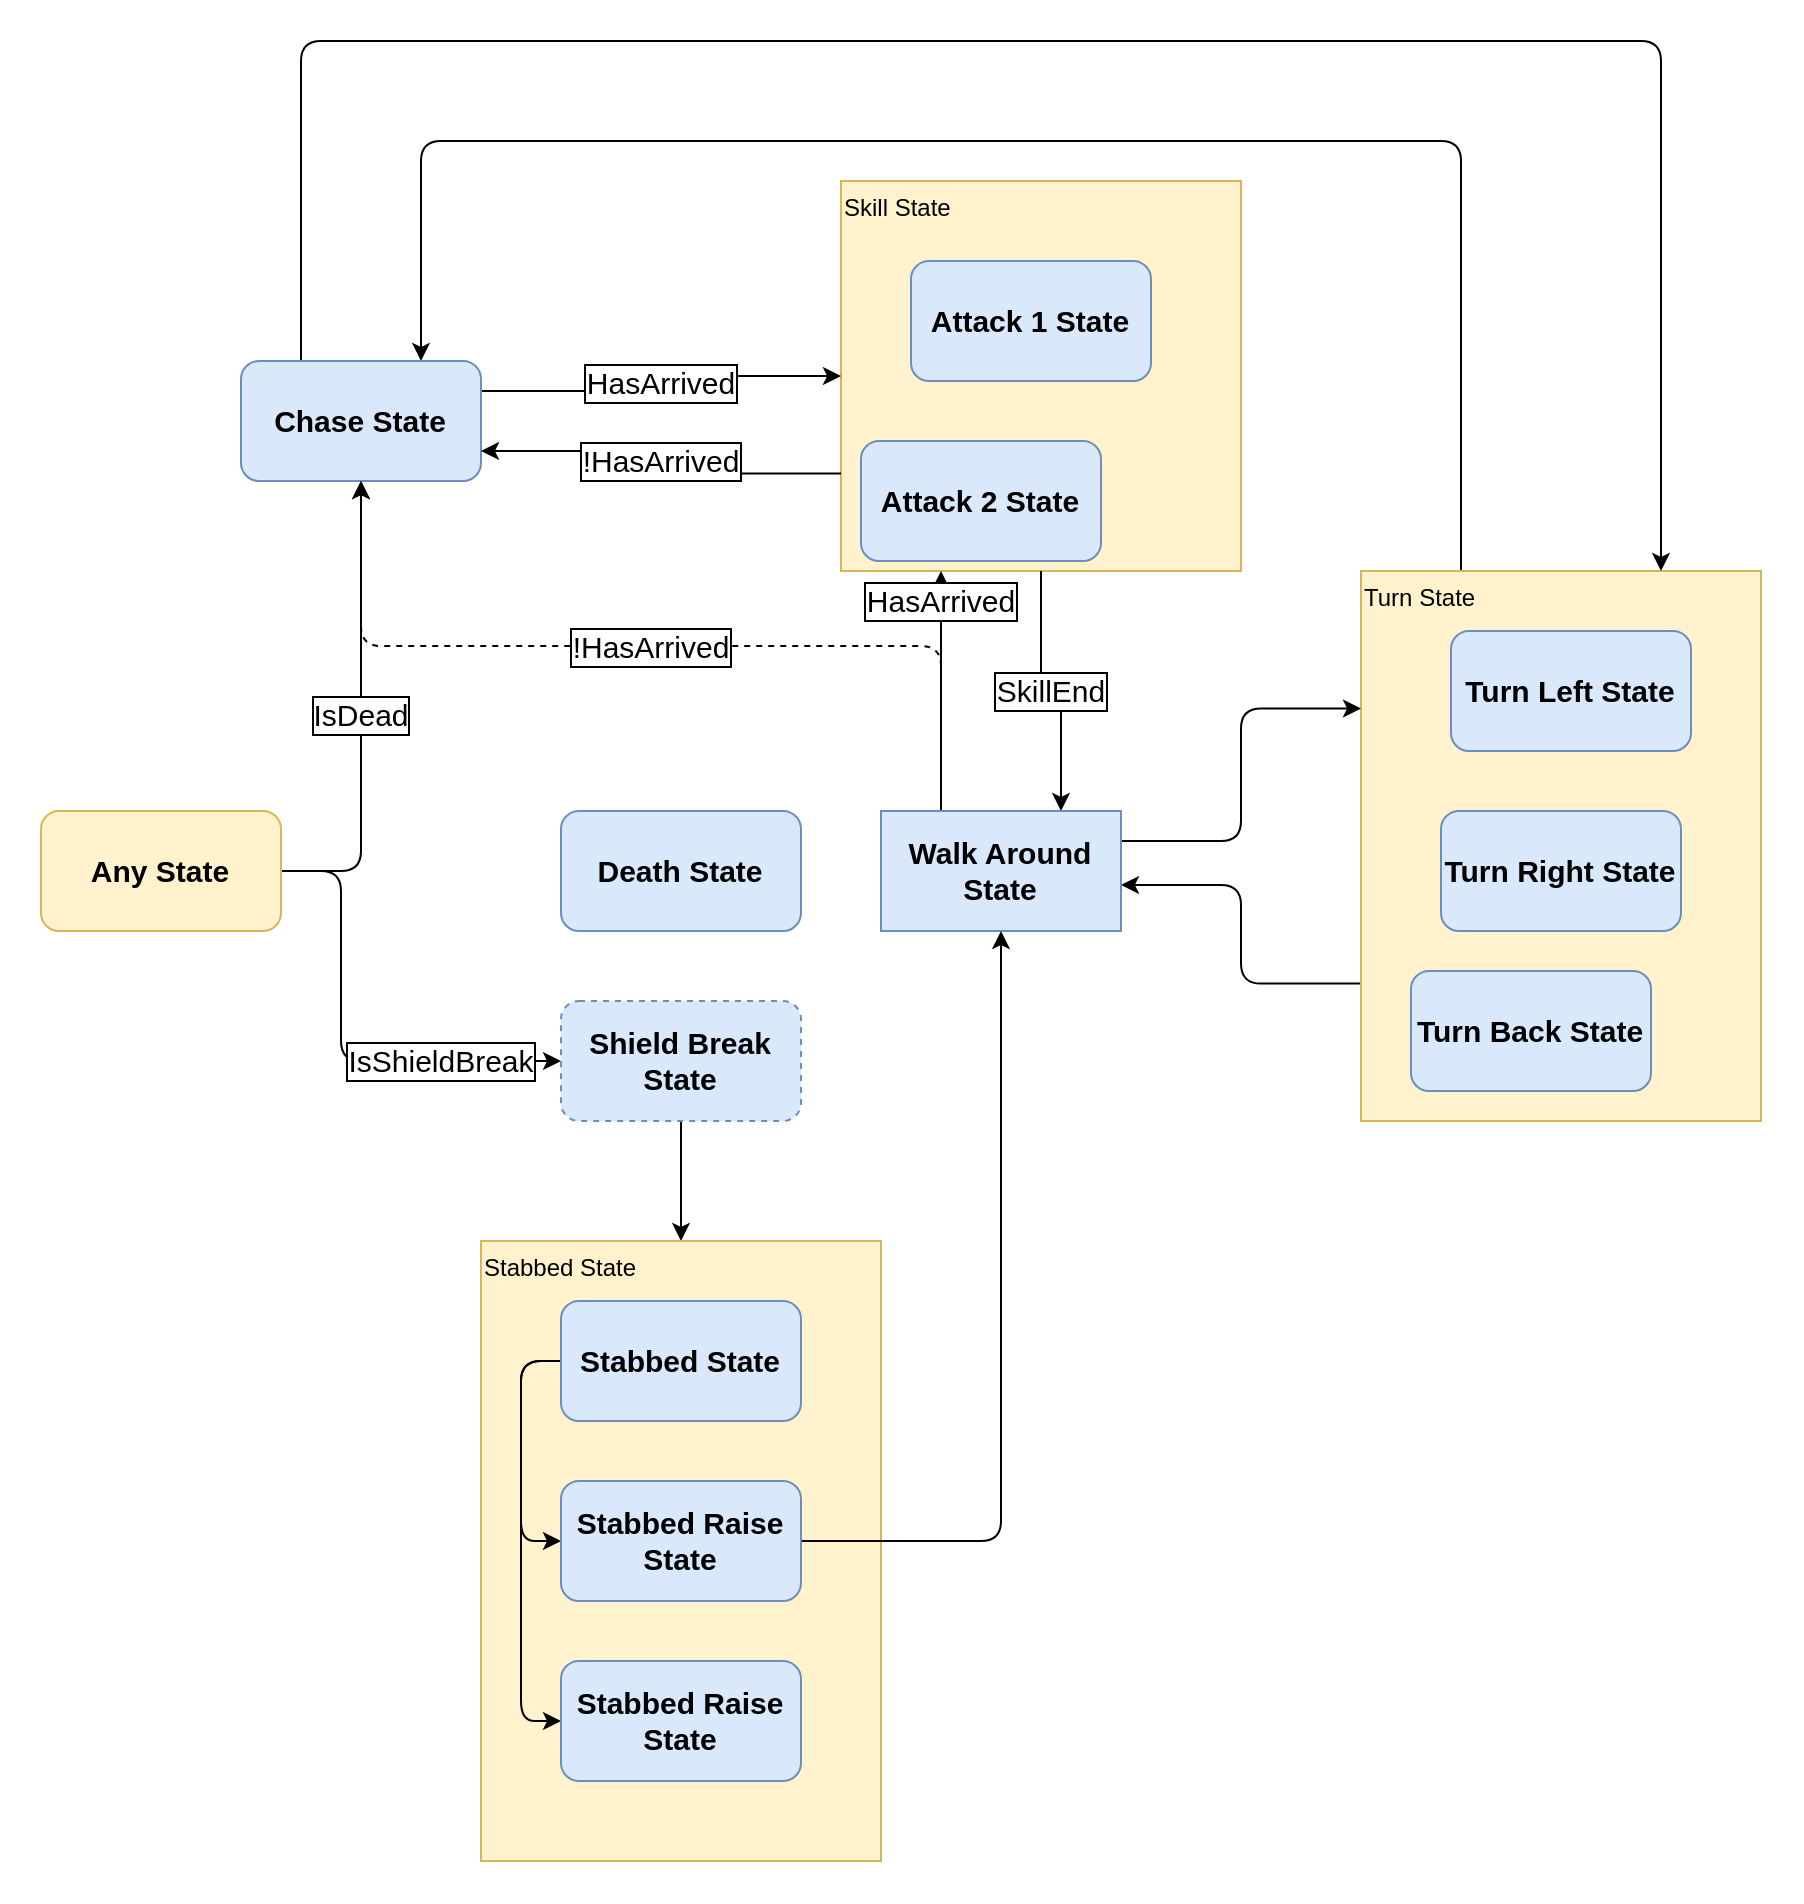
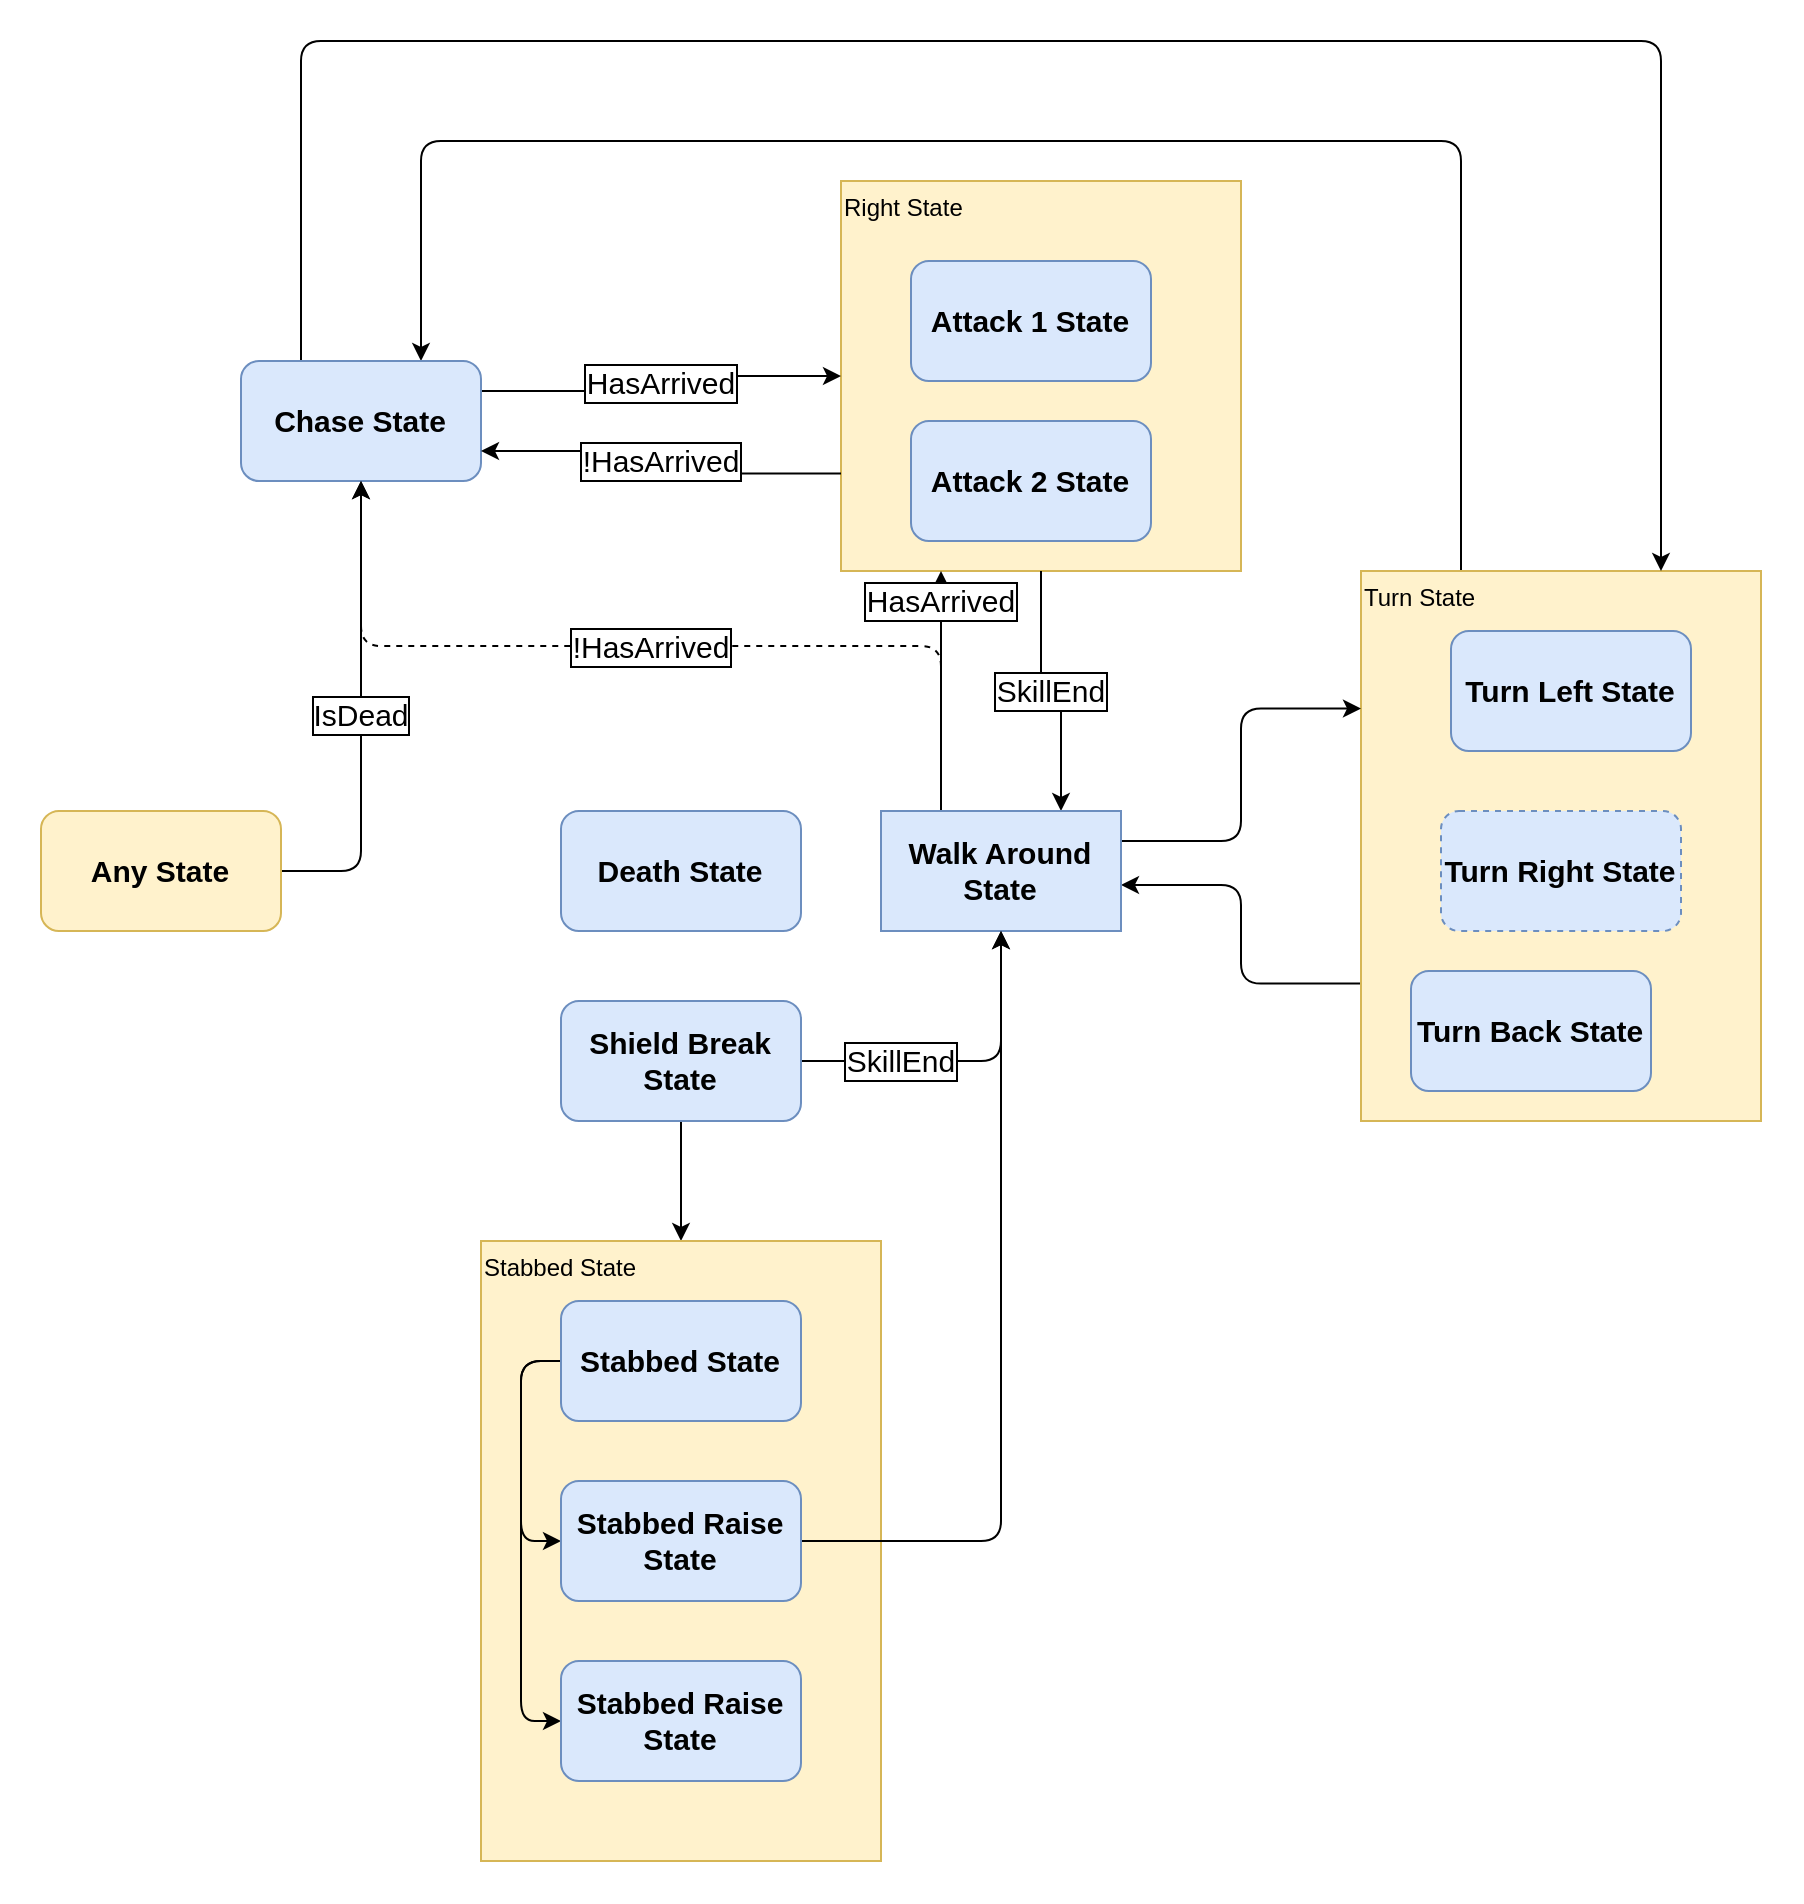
(906, 209) -> (913, 209)
(981, 501) -> (1031, 481)
(1561, 871) -> (1561, 871)
(358, 1061) -> none
(681, 1061) -> (681, 1061)
none -> (898, 1061)
